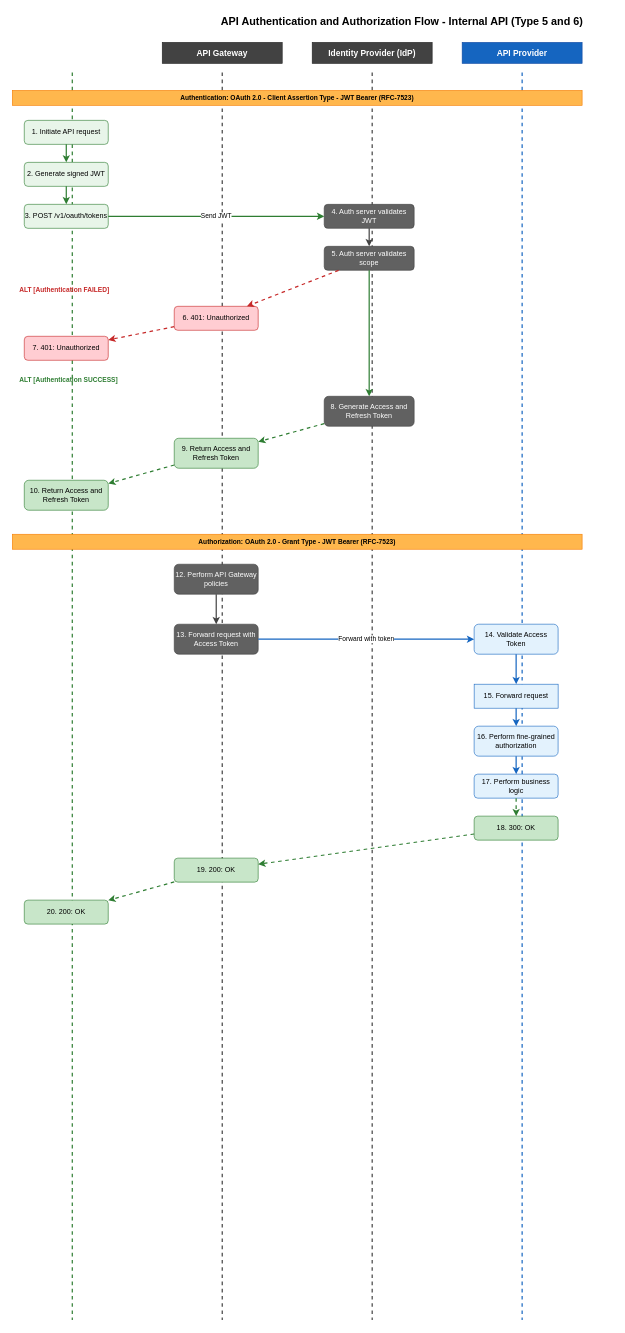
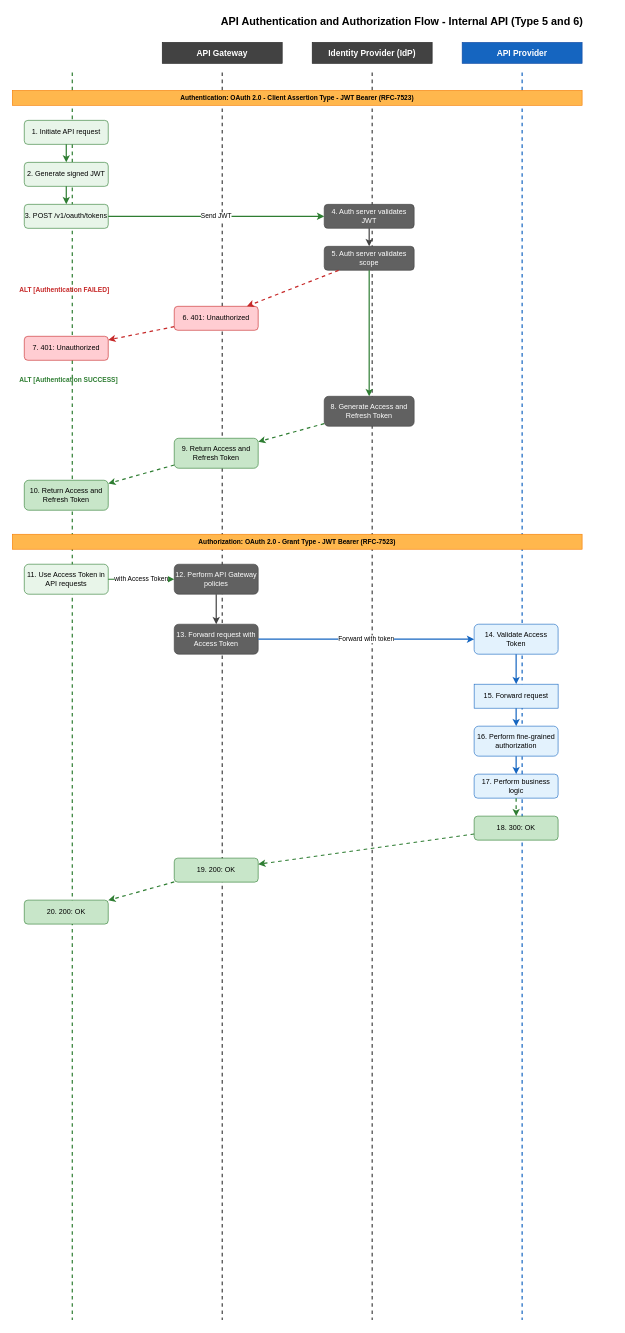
none -> (66, 579)
none -> (138, 579)
